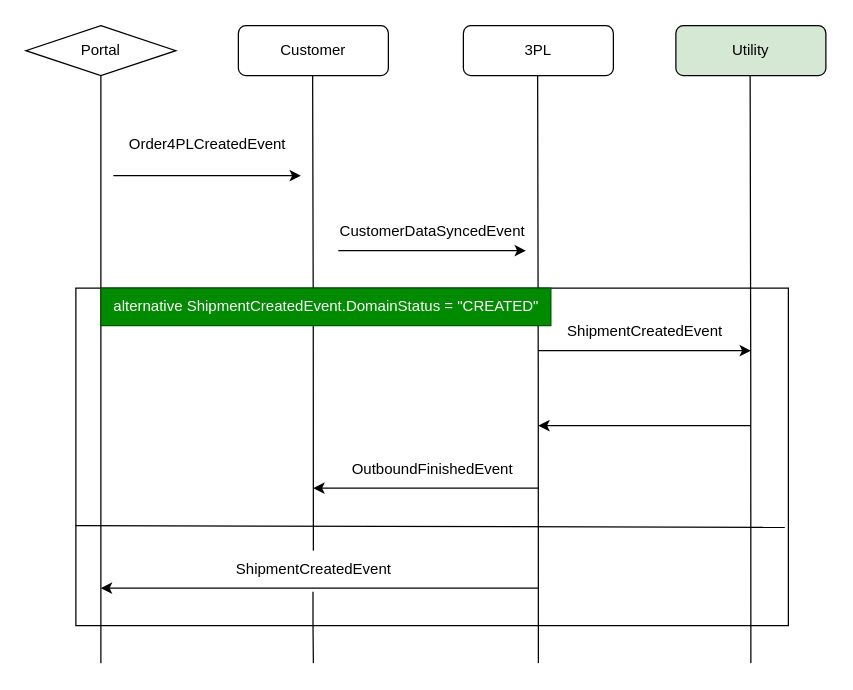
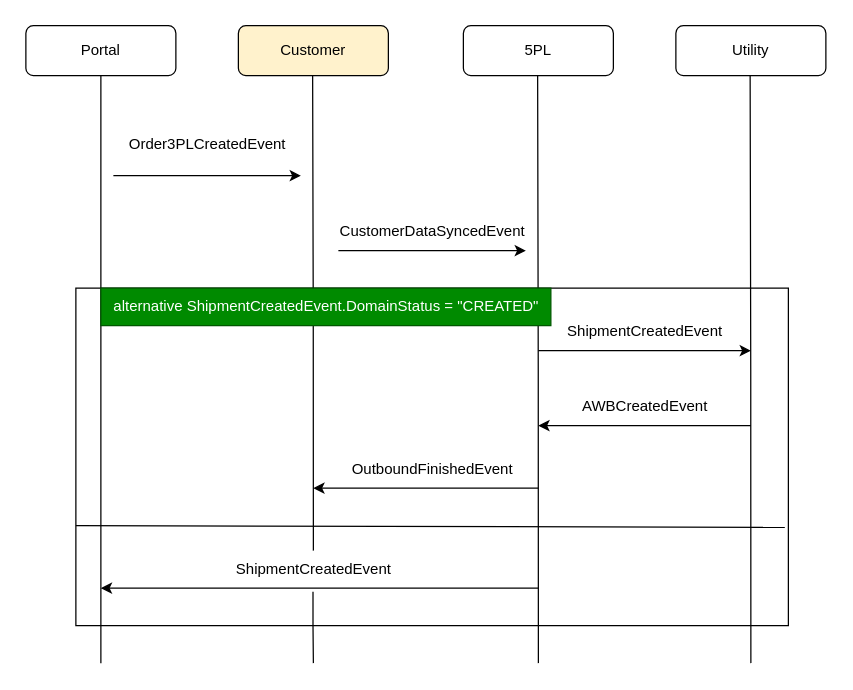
(101, 51) -> (101, 51)
(313, 51) -> (313, 51)
(538, 51) -> (538, 51)
(751, 51) -> (751, 51)
(208, 144) -> (208, 144)
none -> (644, 407)
